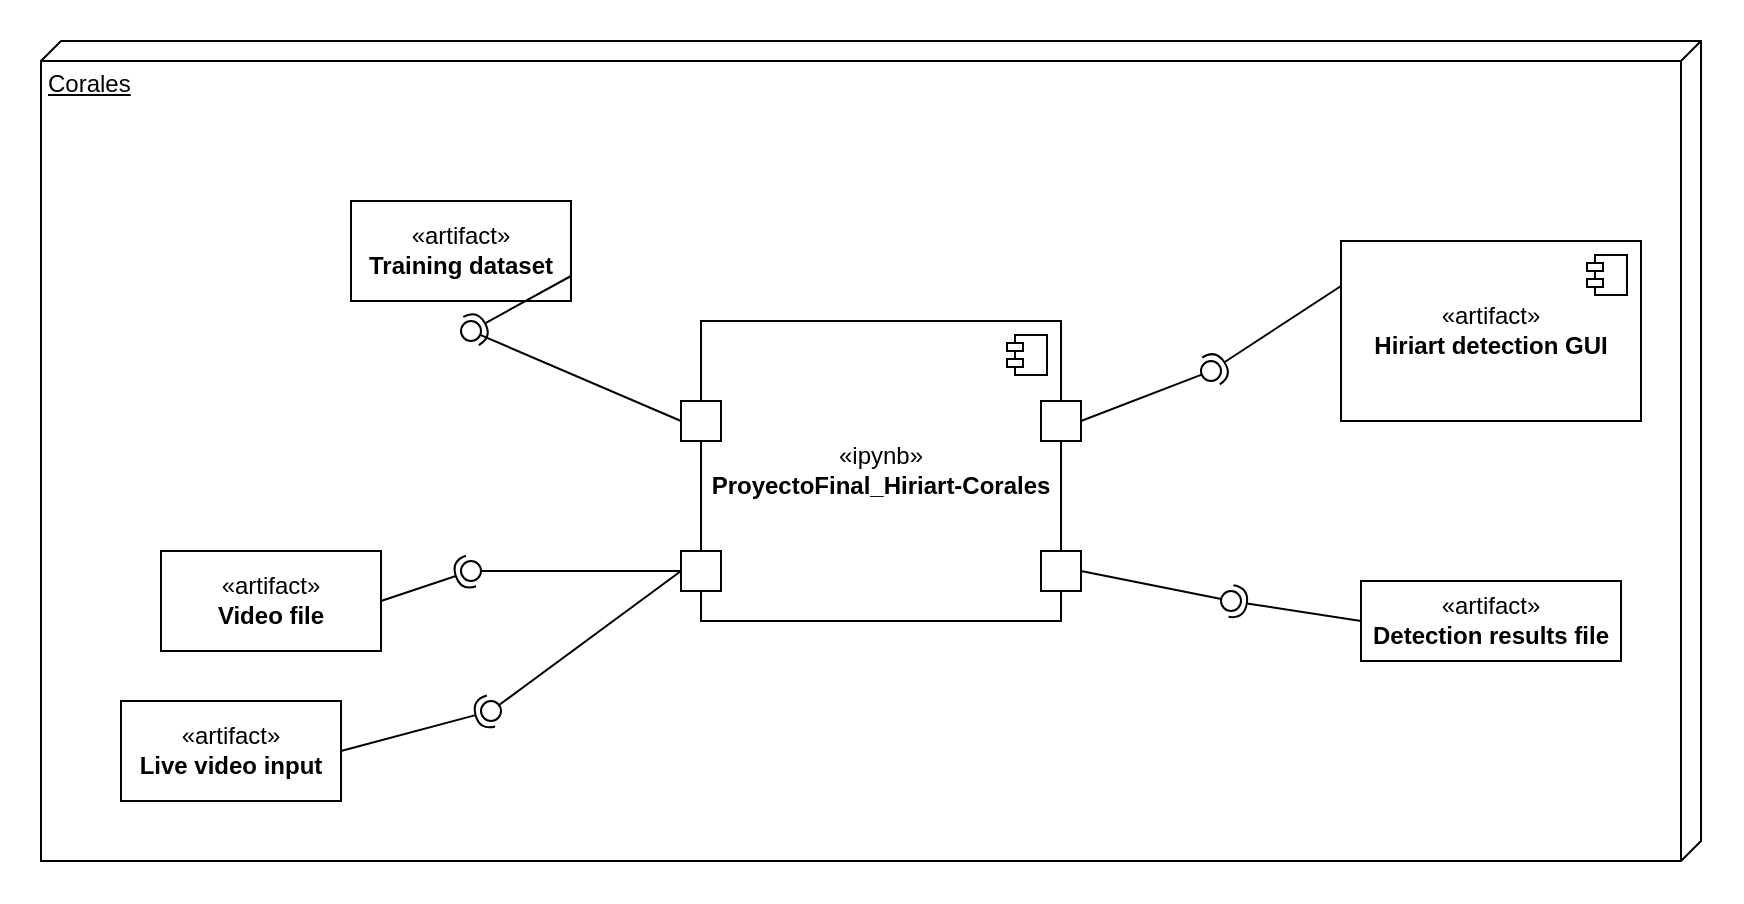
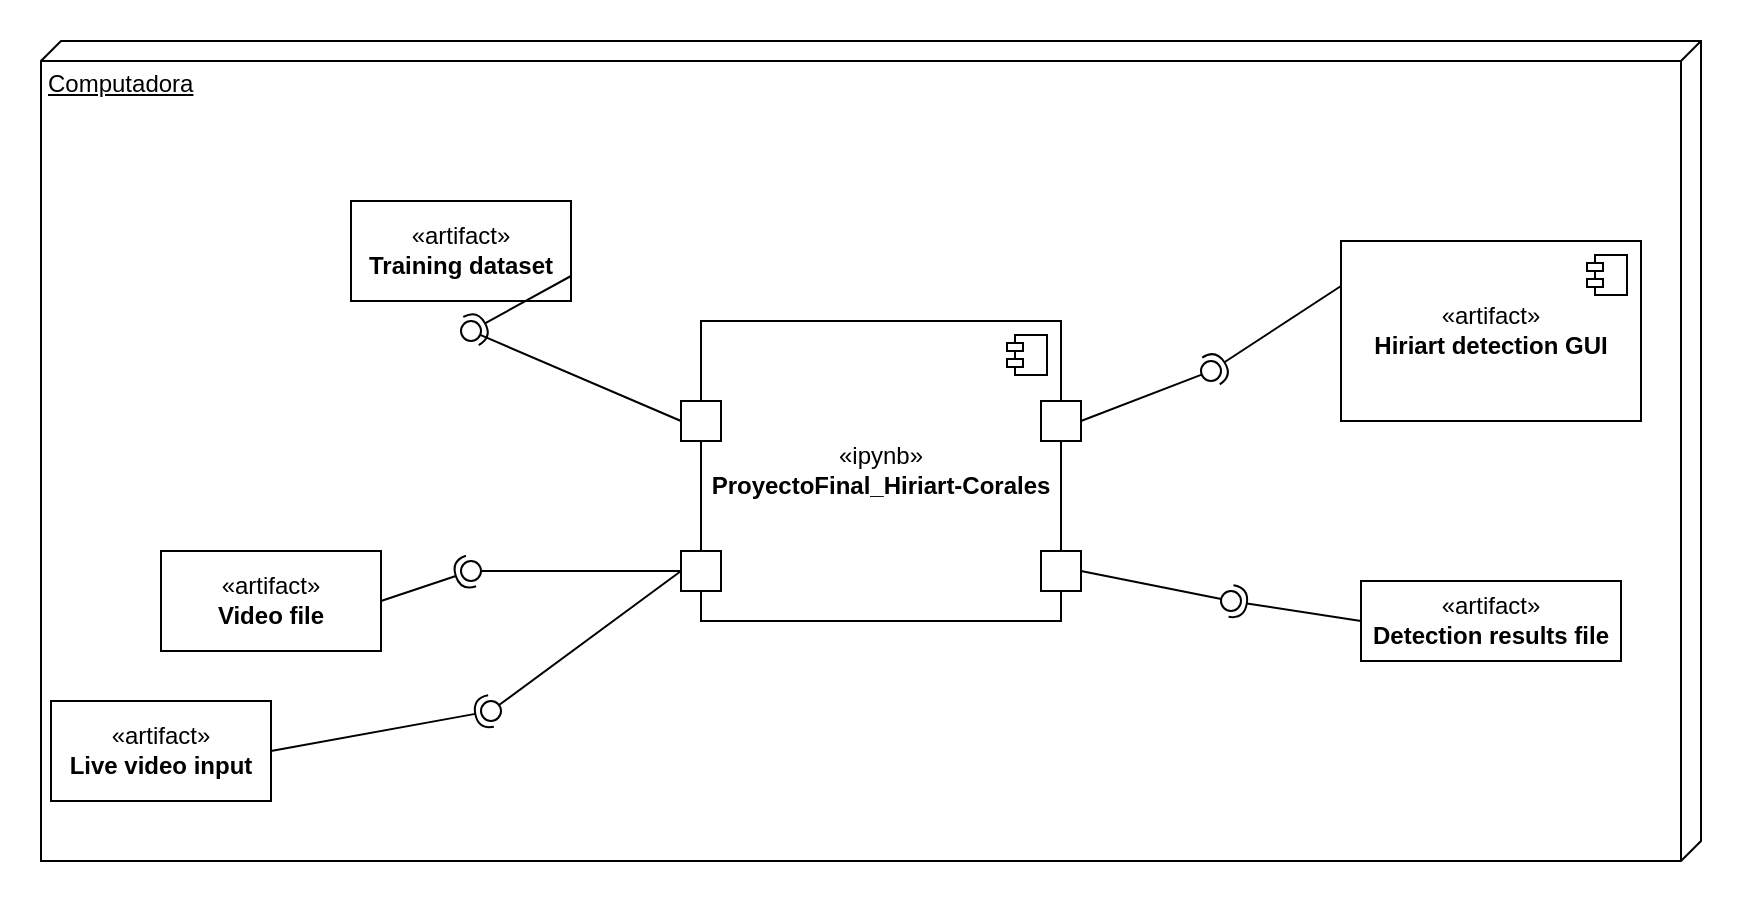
(93, 85) -> (123, 85)
(231, 751) -> (161, 751)
